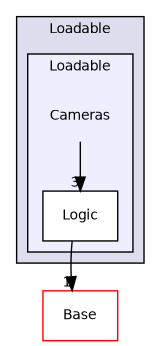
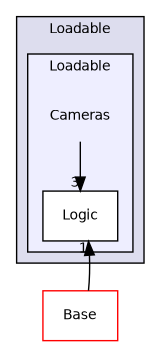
(71, 259) -> (90, 273)
